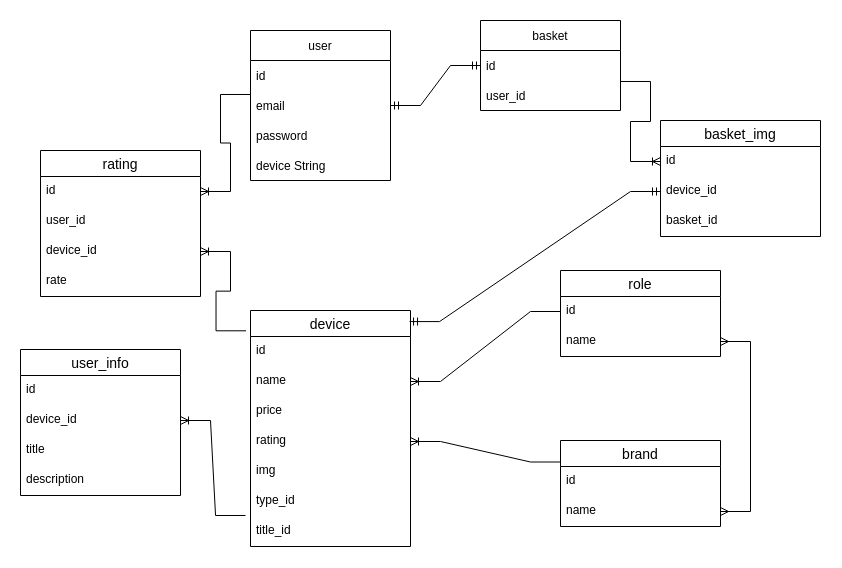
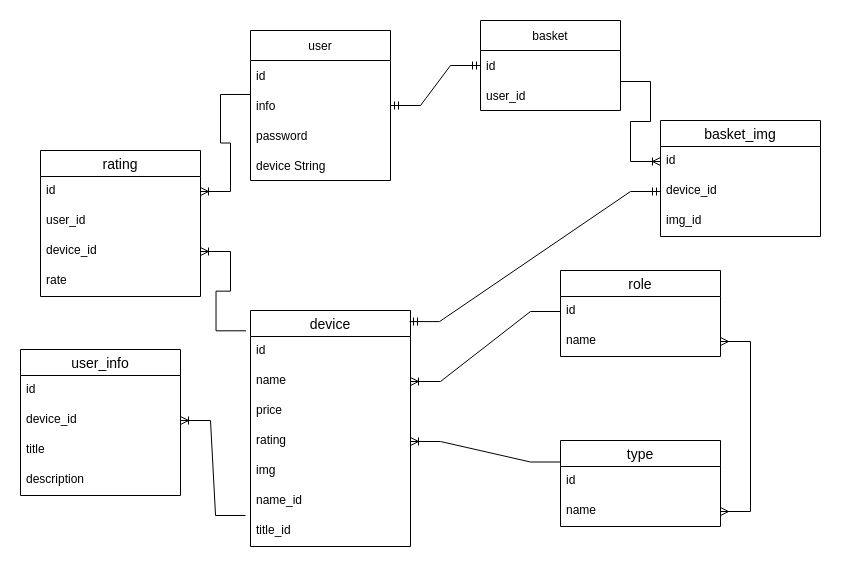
(270, 106) -> (268, 106)
(695, 220) -> (683, 220)
(640, 454) -> (640, 454)
(278, 500) -> (278, 500)
